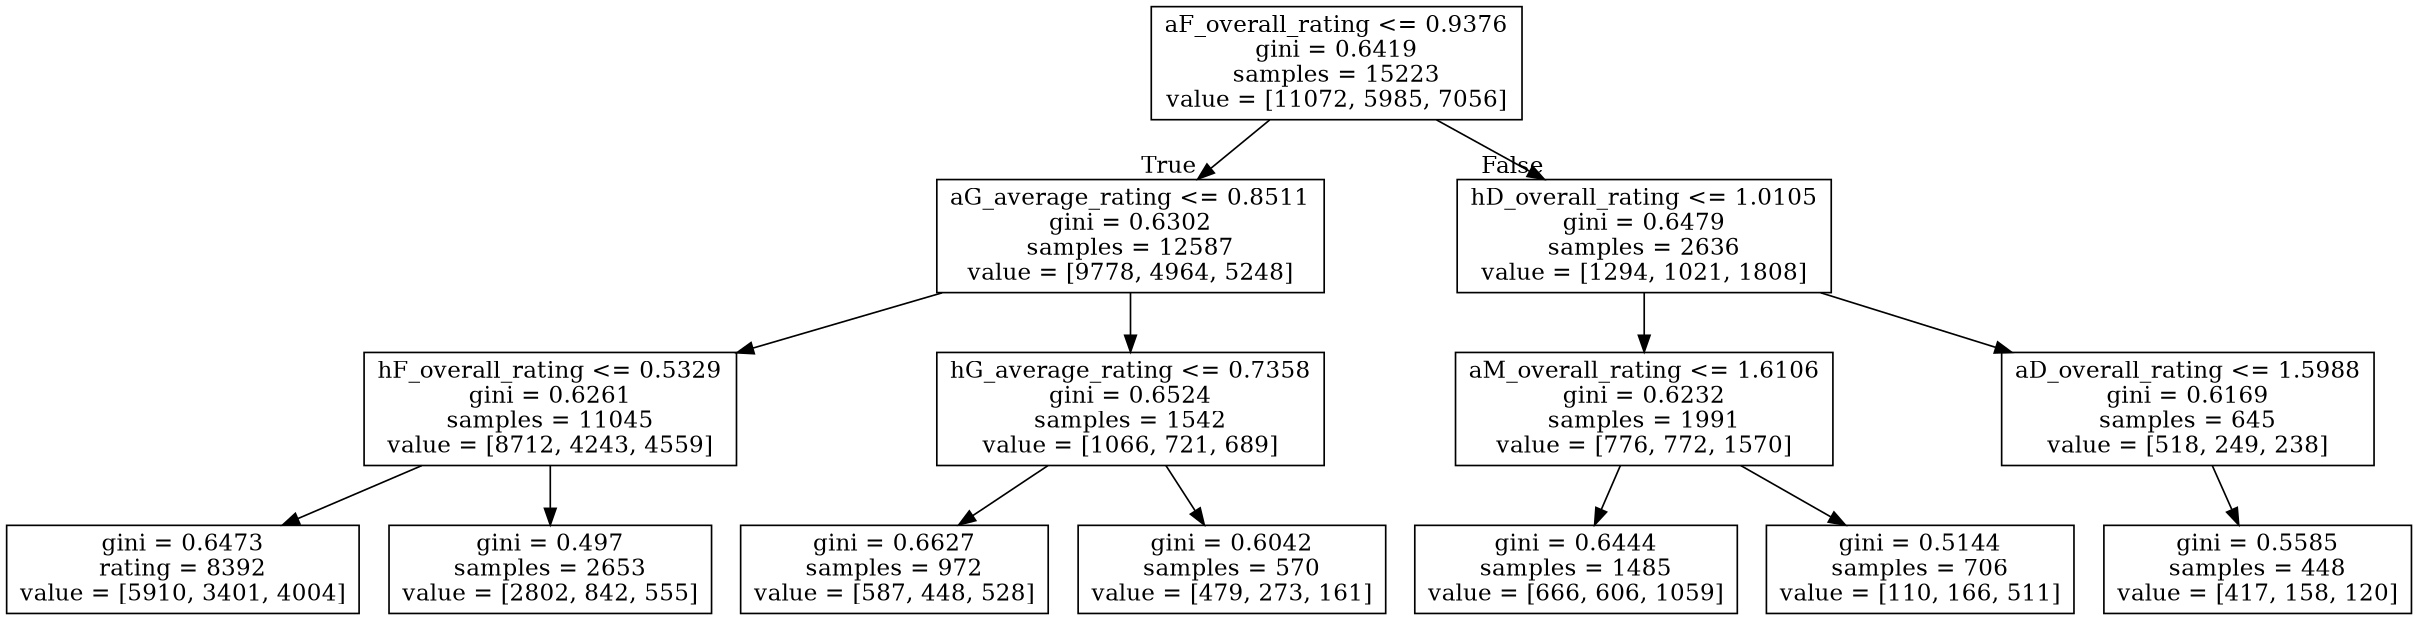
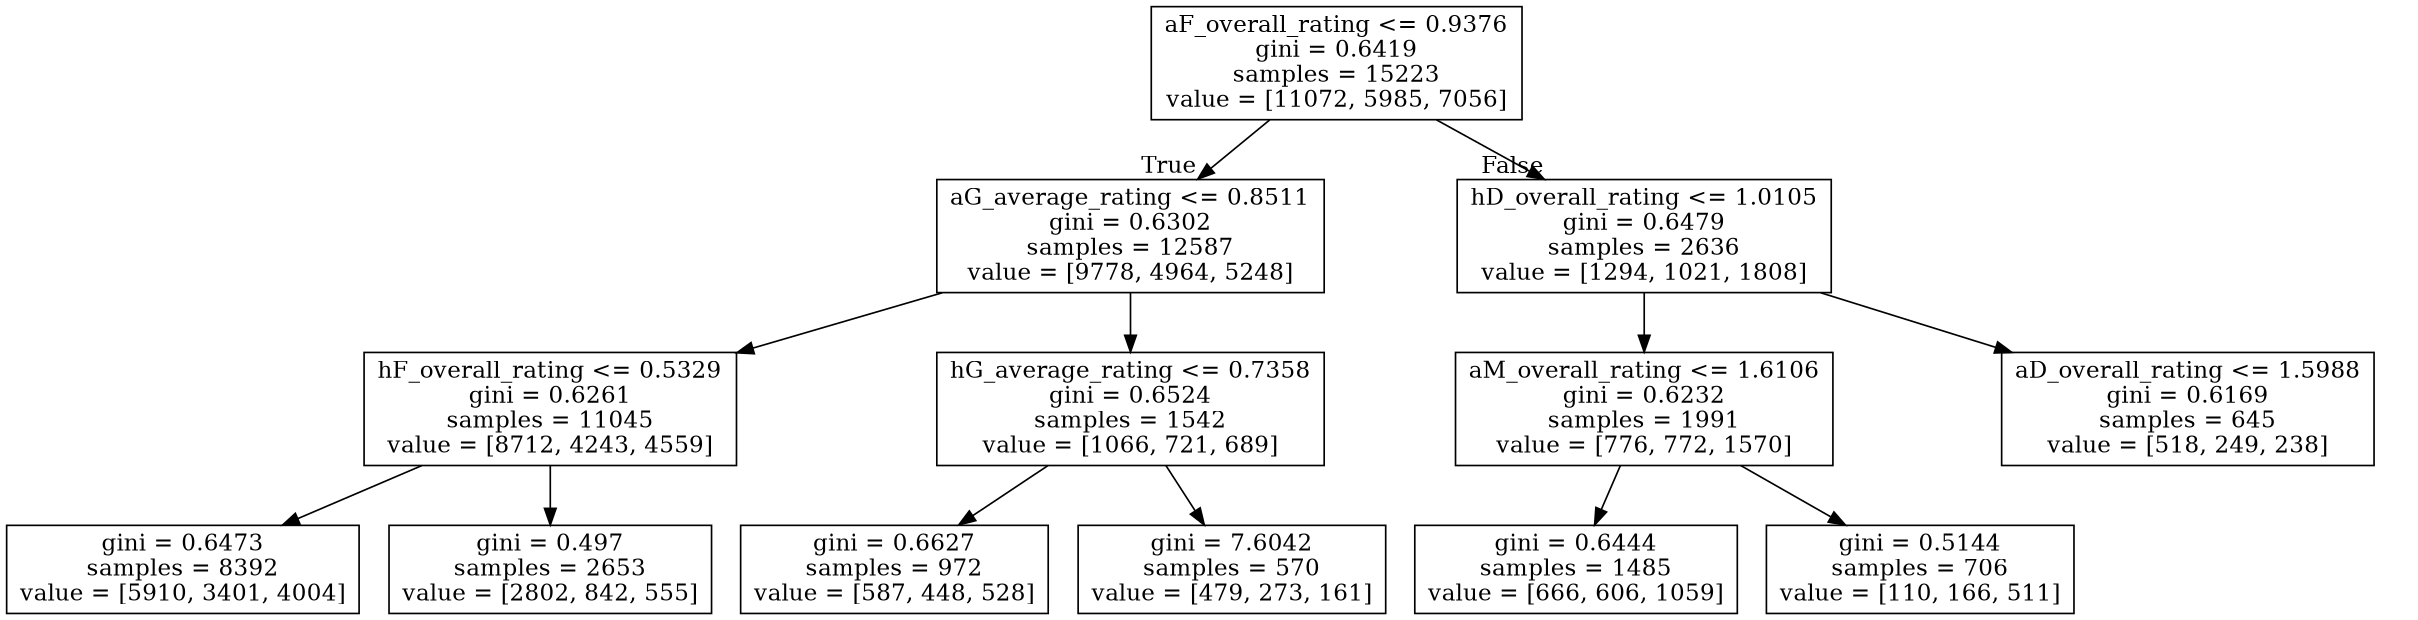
(183, 569) -> (183, 569)
(1232, 569) -> (1232, 569)
(2258, 569) -> none
